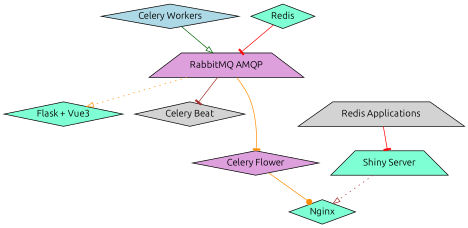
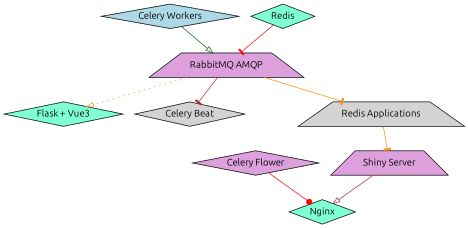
(253, 110) -> (302, 89)
(385, 137) -> (385, 137)
(390, 163) -> (390, 163)
(288, 186) -> (288, 186)
(356, 187) -> (356, 187)
